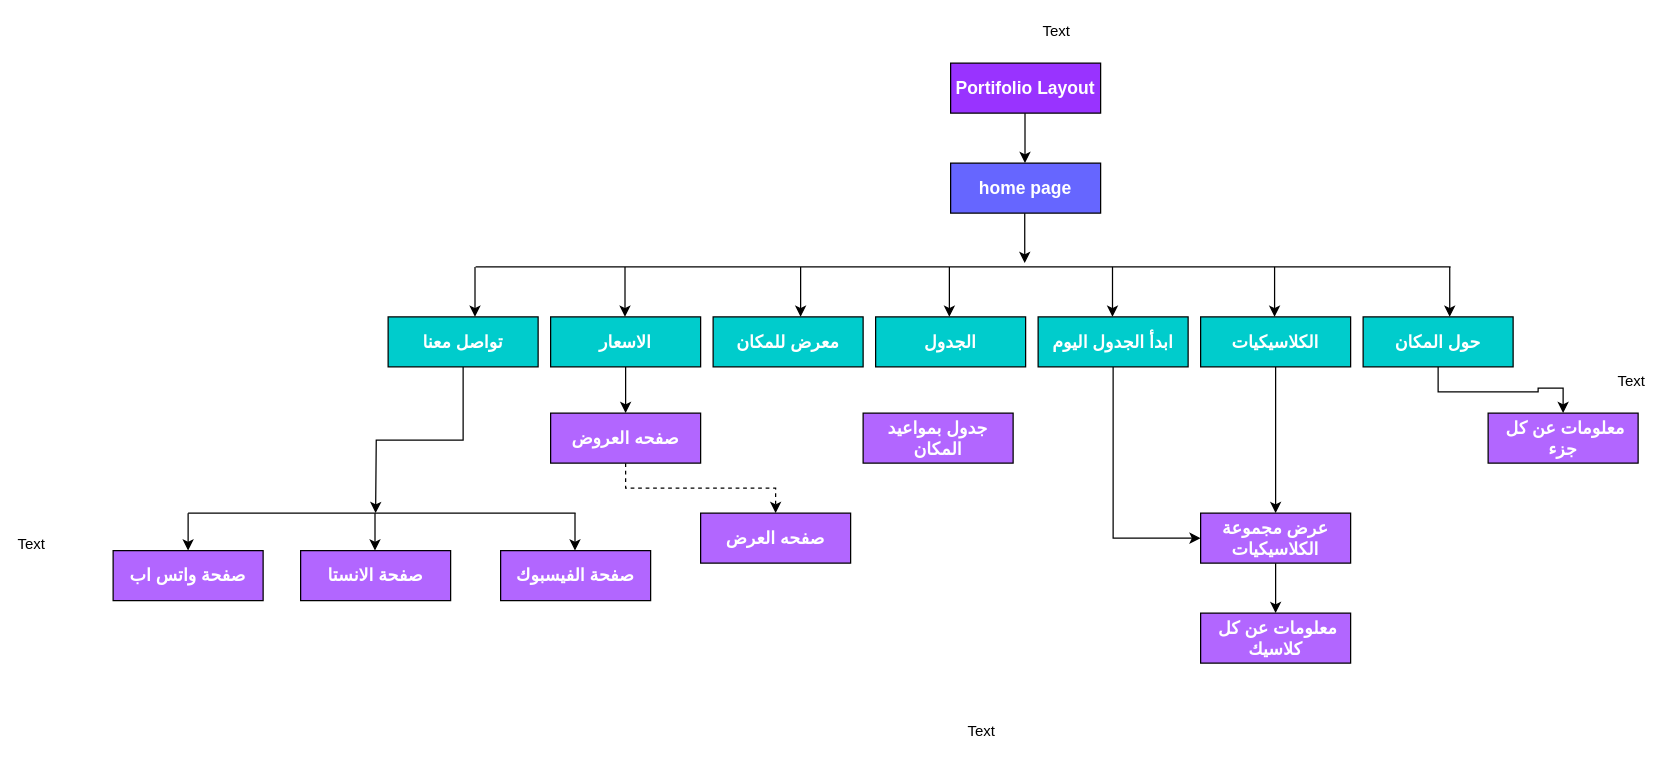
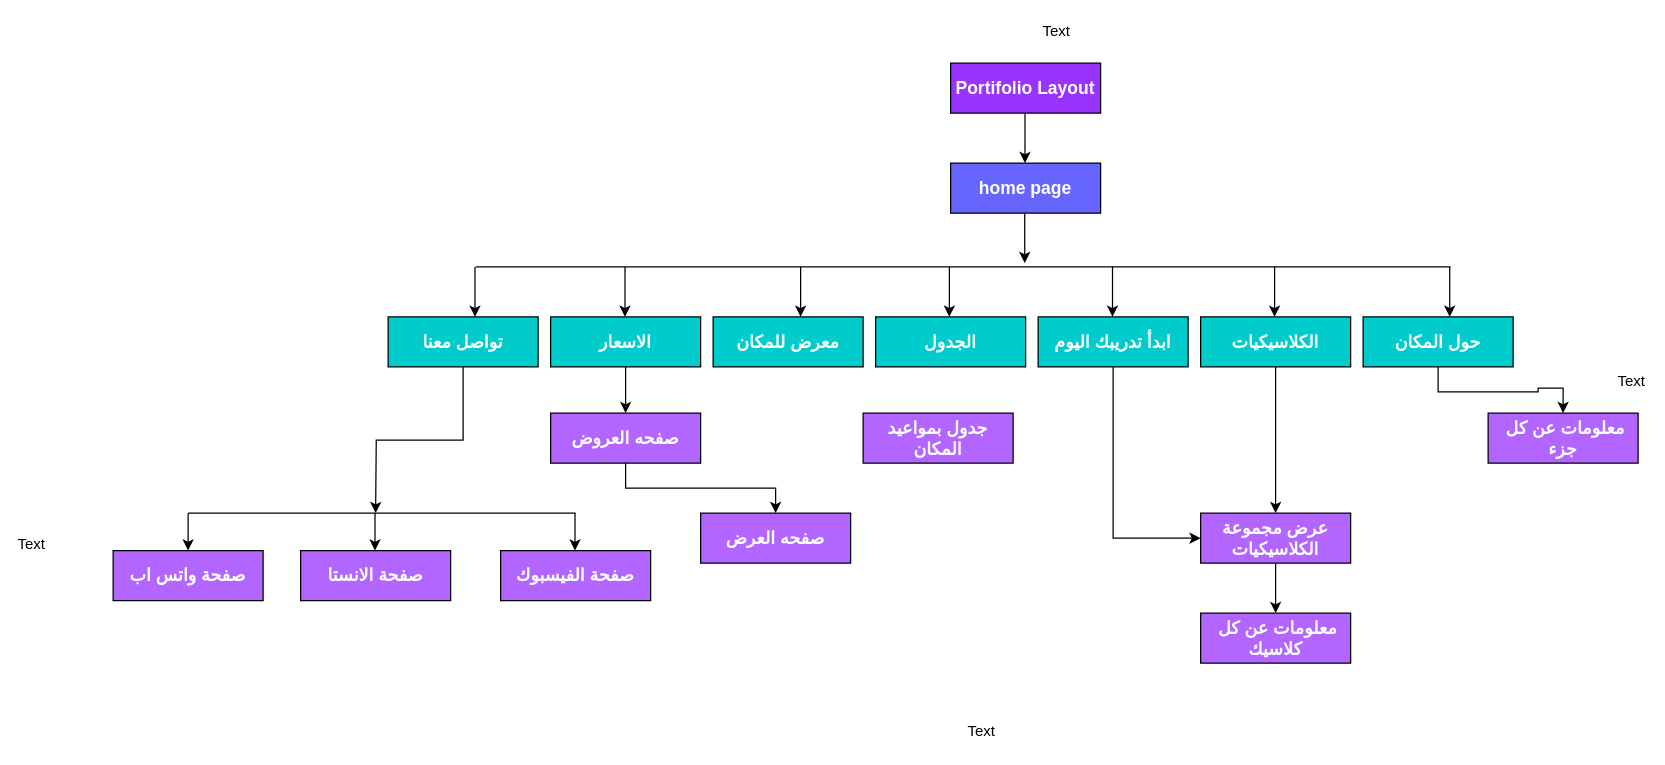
(1113, 342) -> (1113, 342)
(696, 488) -> (696, 488)
